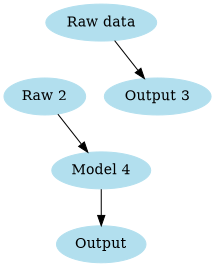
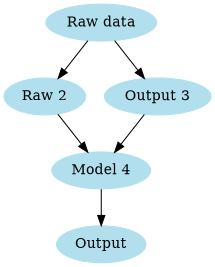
none -> (76, 55)
none -> (133, 129)
